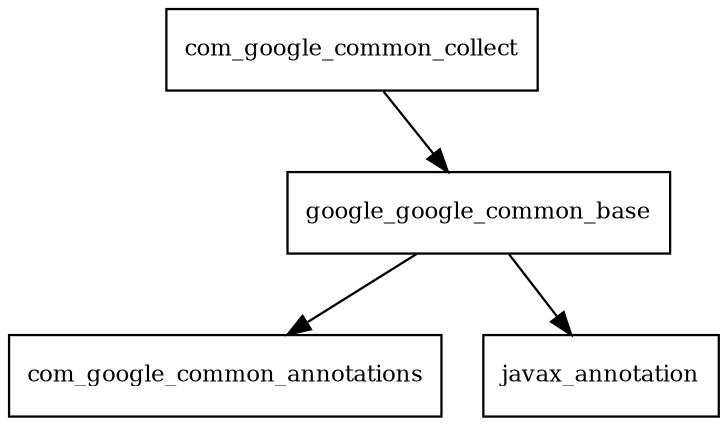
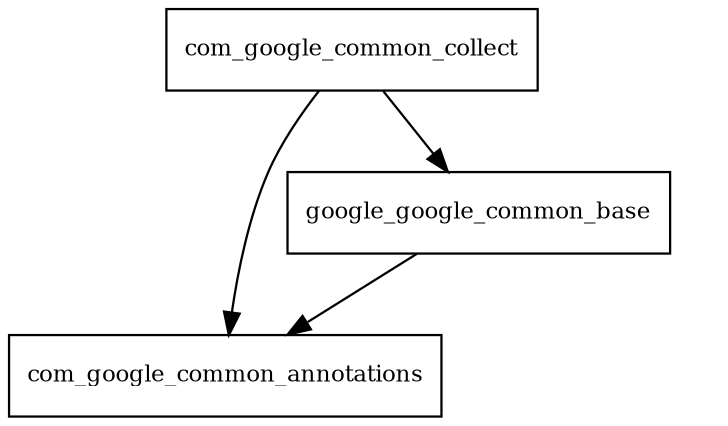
none -> (259, 195)
(601, 376) -> none
